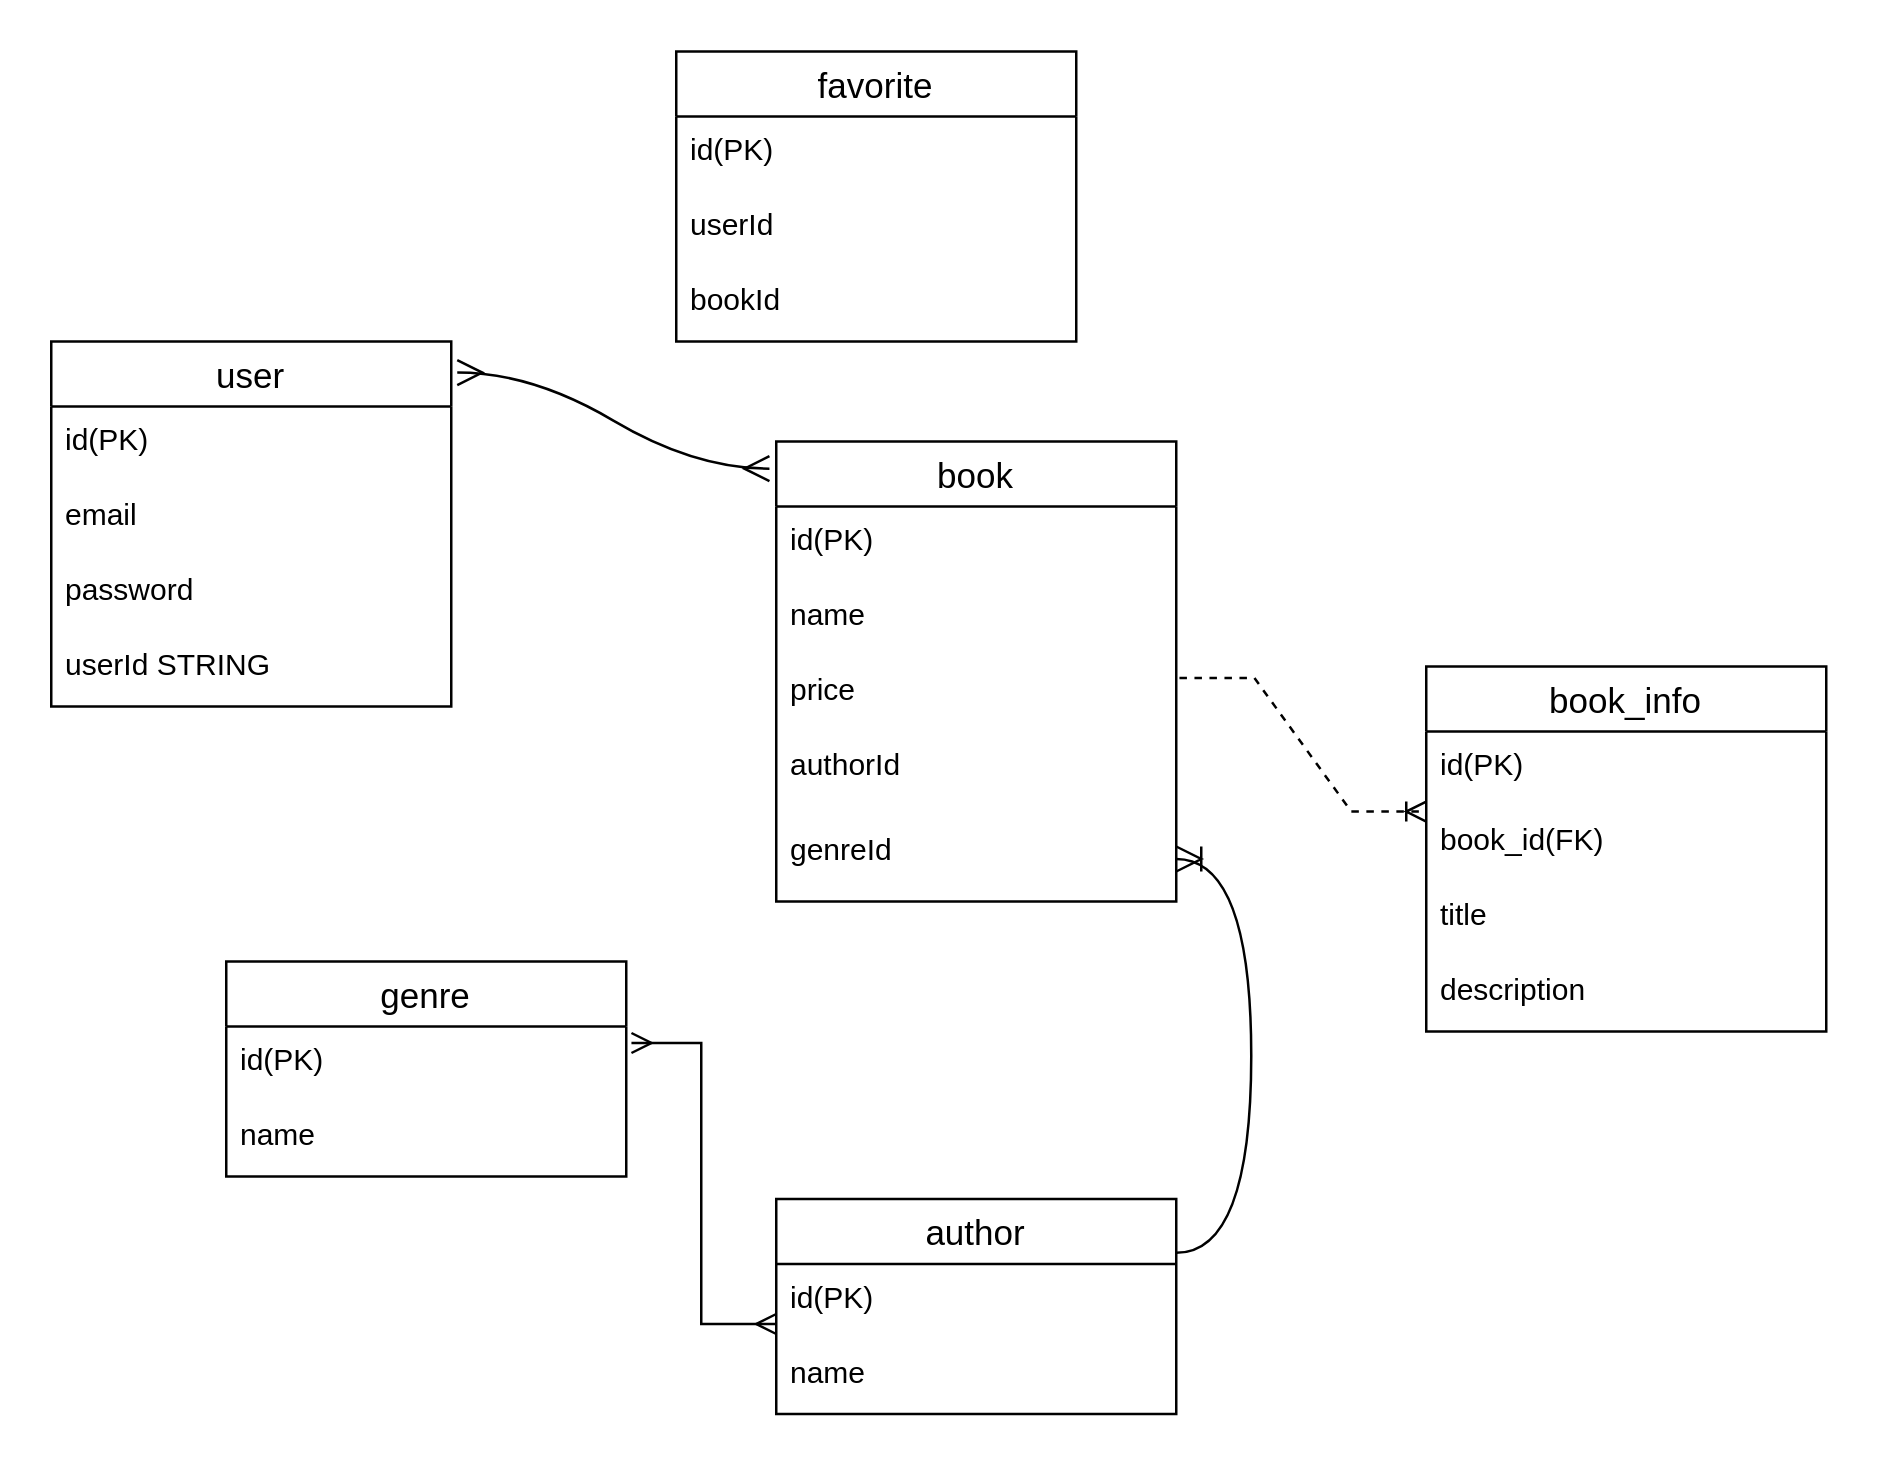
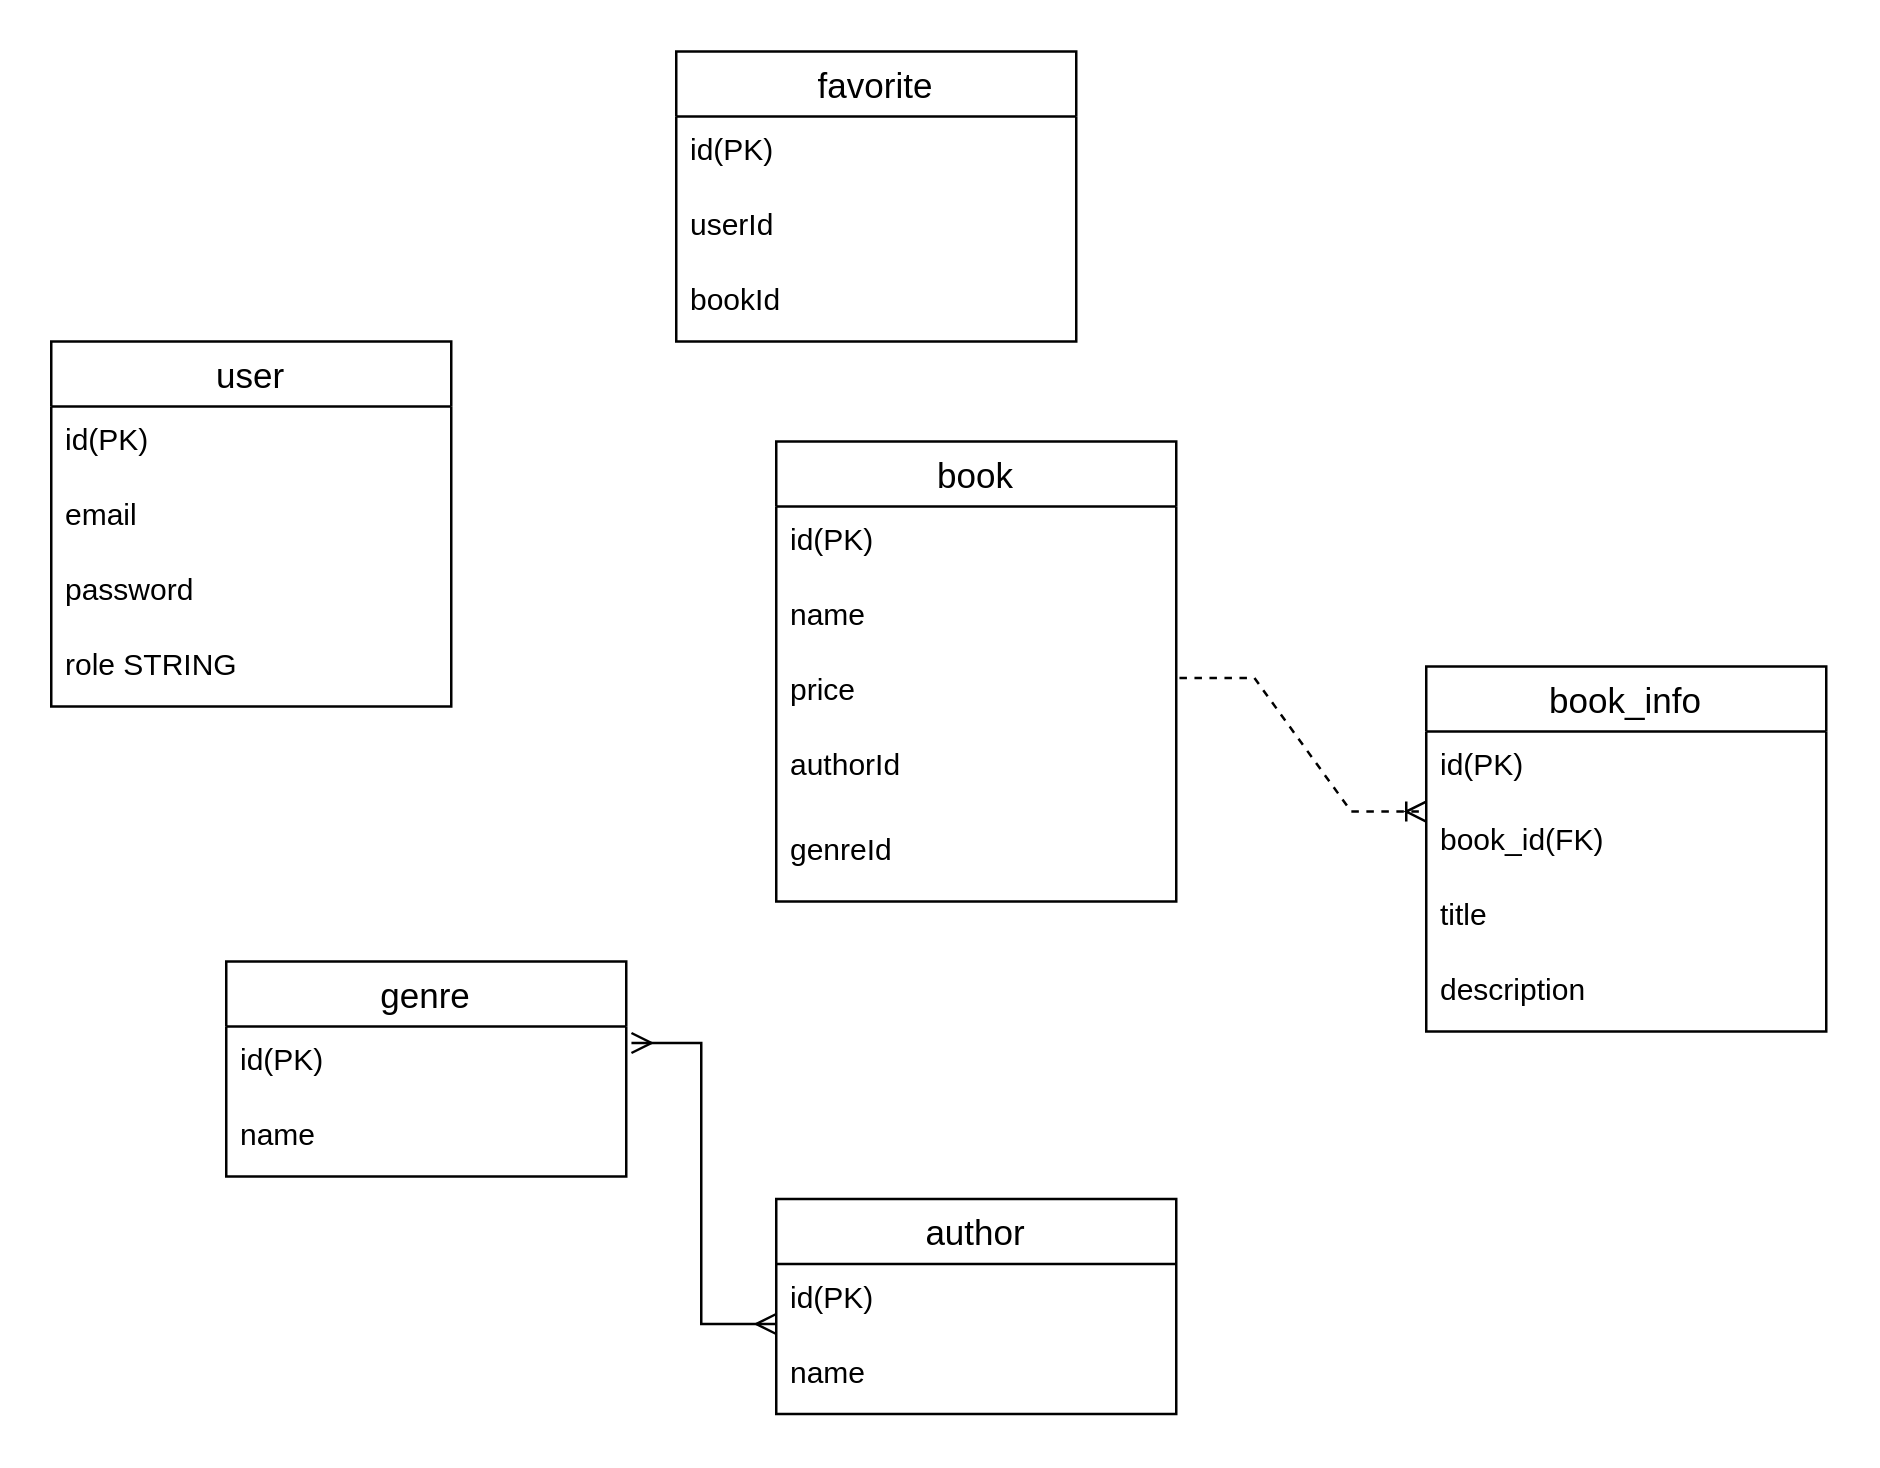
(613, 420) -> none
(172, 667) -> (151, 667)
(1251, 1058) -> none
